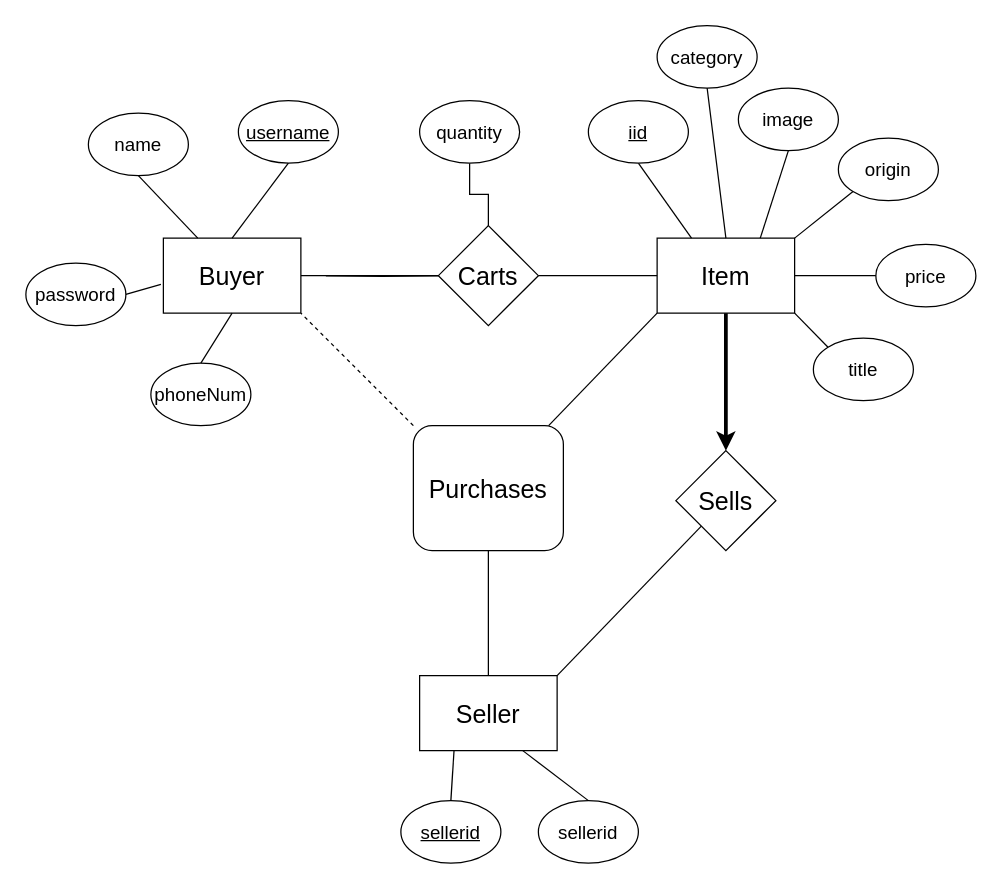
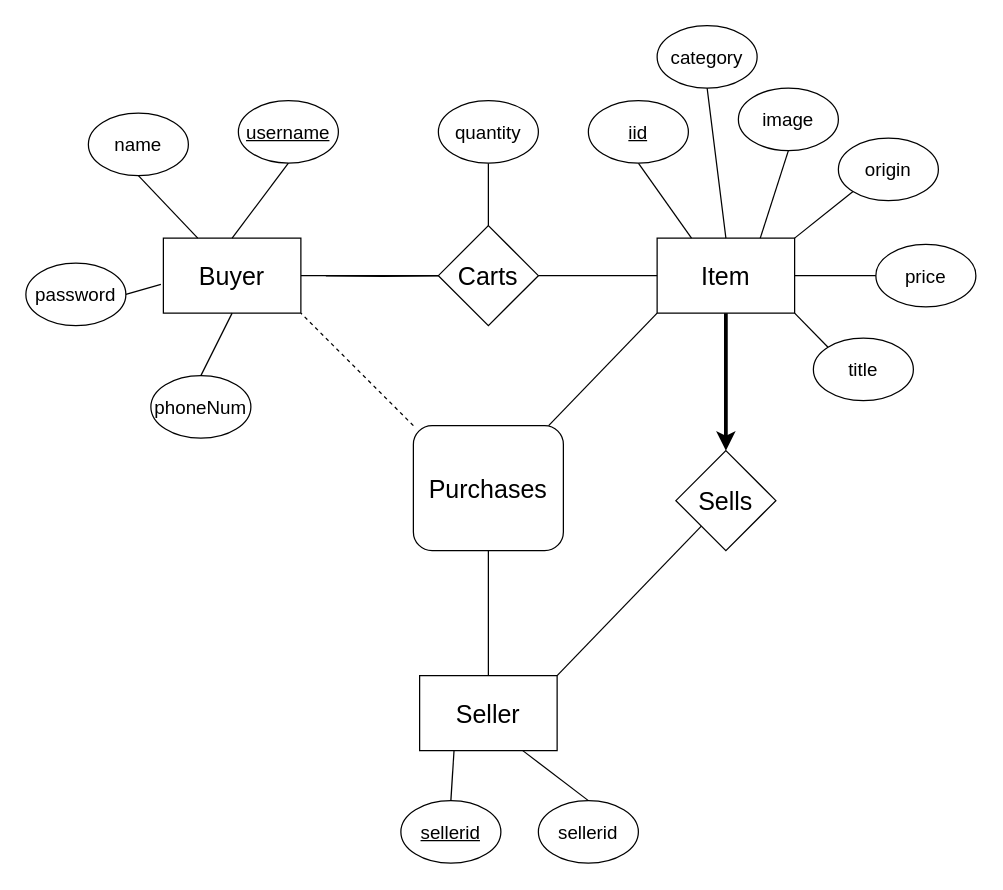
(469, 132) -> (488, 132)
(201, 394) -> (201, 407)
